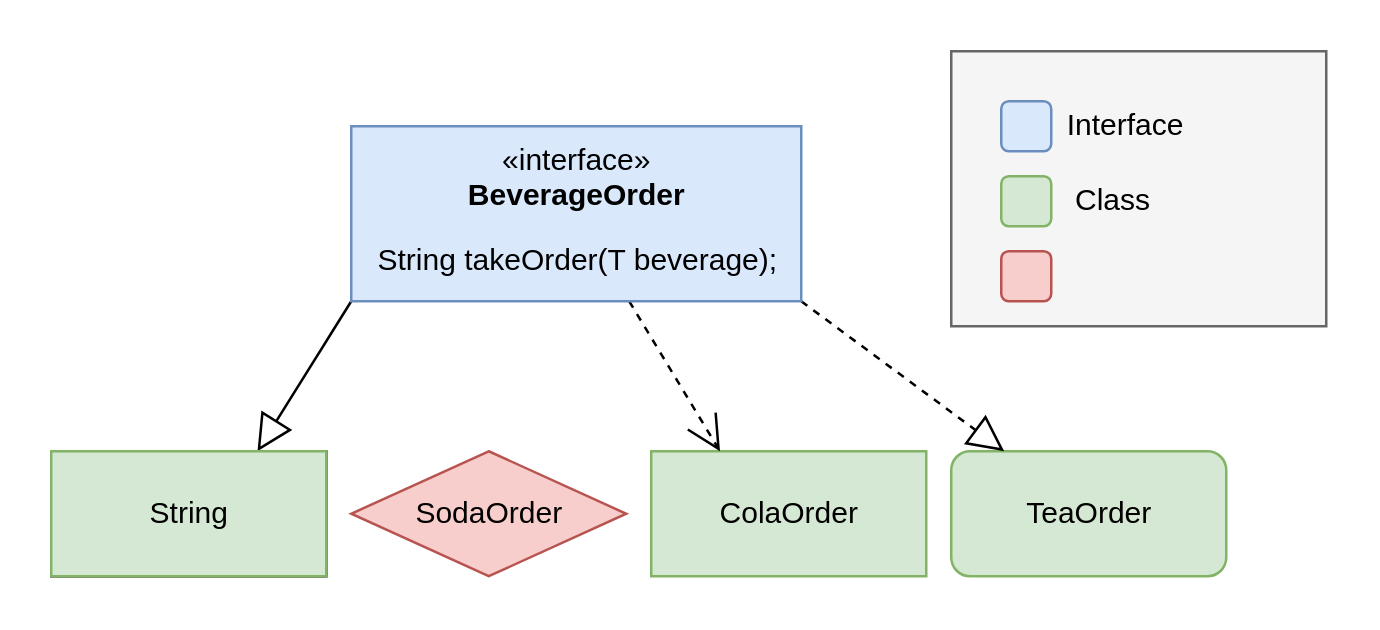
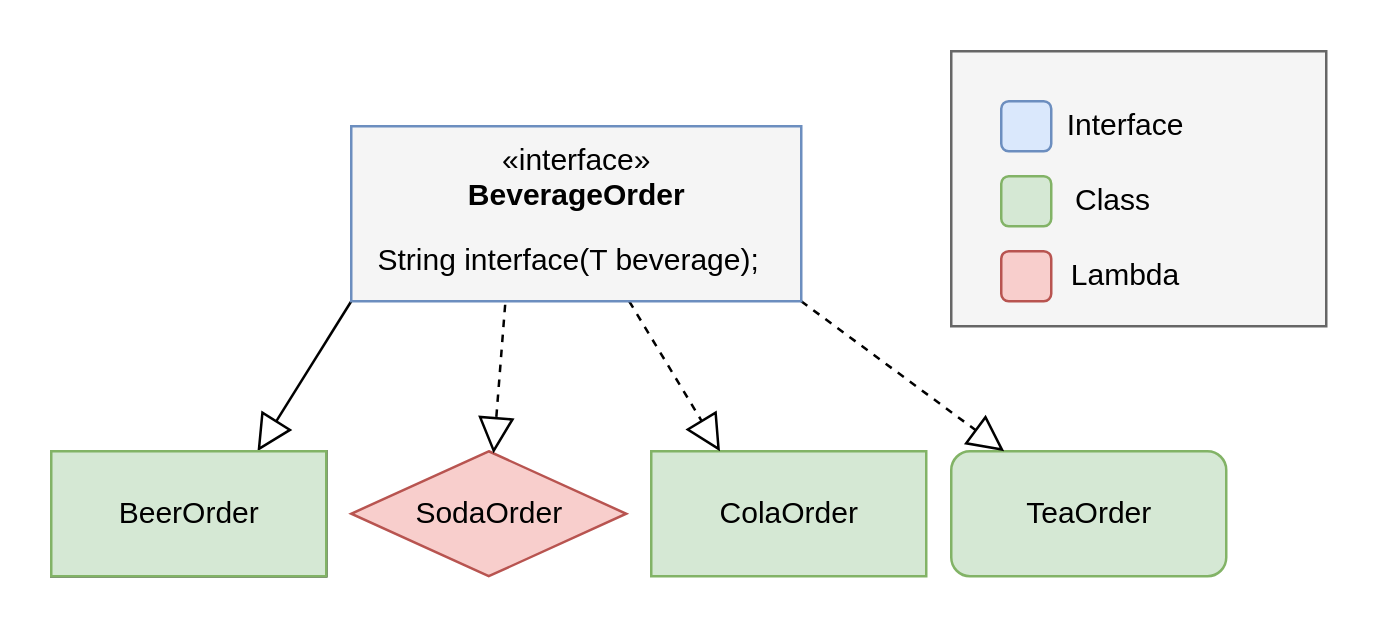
(576, 214) -> (576, 214)
(606, 260) -> (602, 260)
none -> (1126, 276)
none -> (501, 363)
(708, 432) -> (701, 419)
(190, 514) -> (190, 514)
